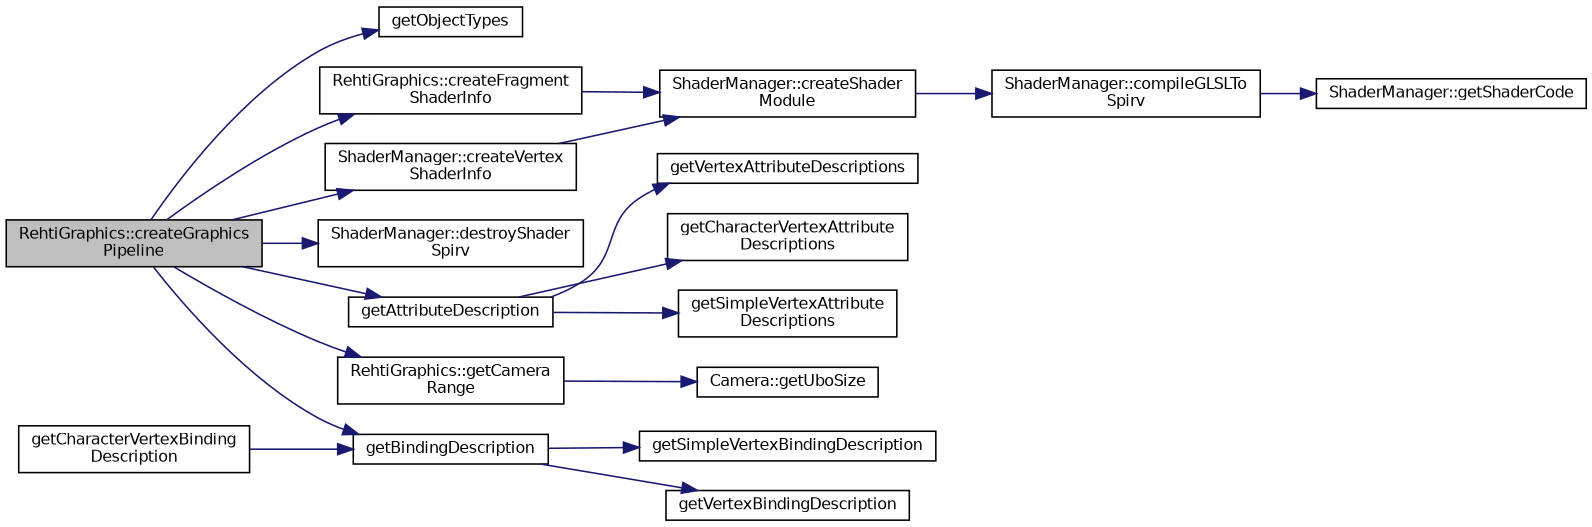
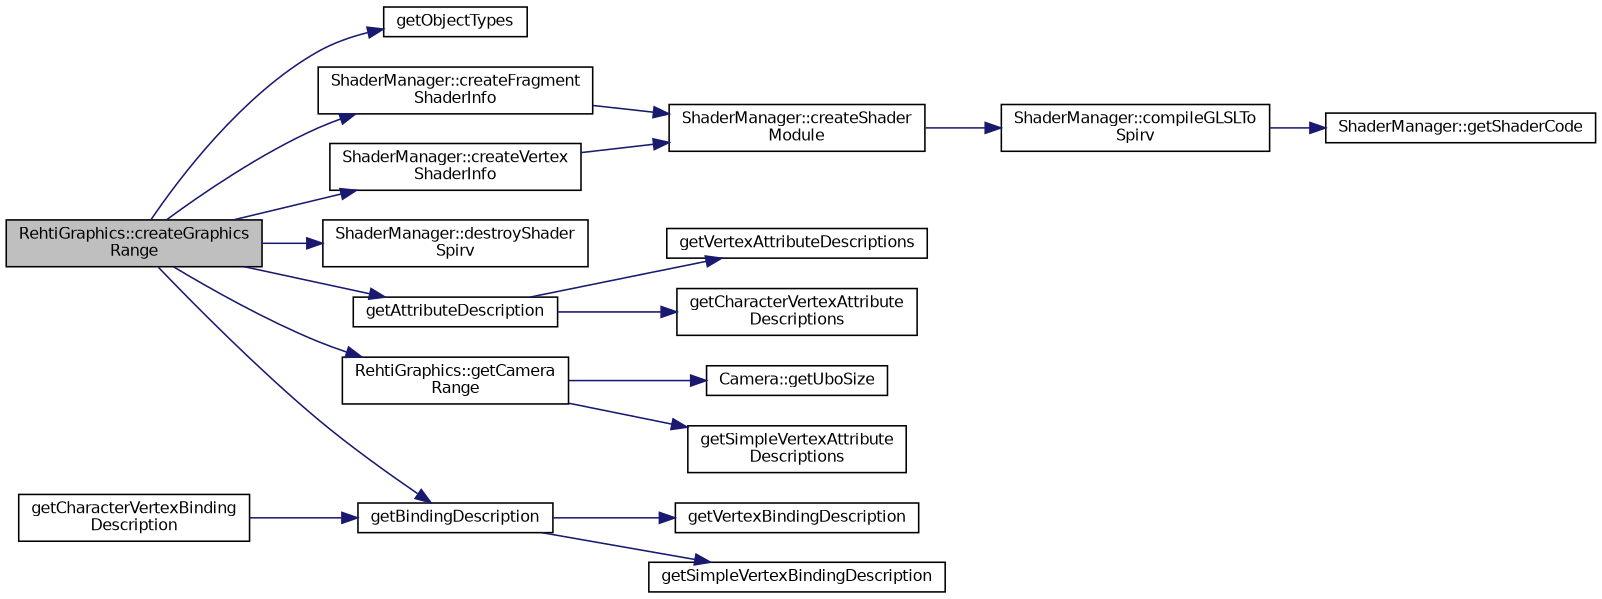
(451, 90) -> (455, 90)
(134, 243) -> (134, 243)
(608, 313) -> (620, 414)
